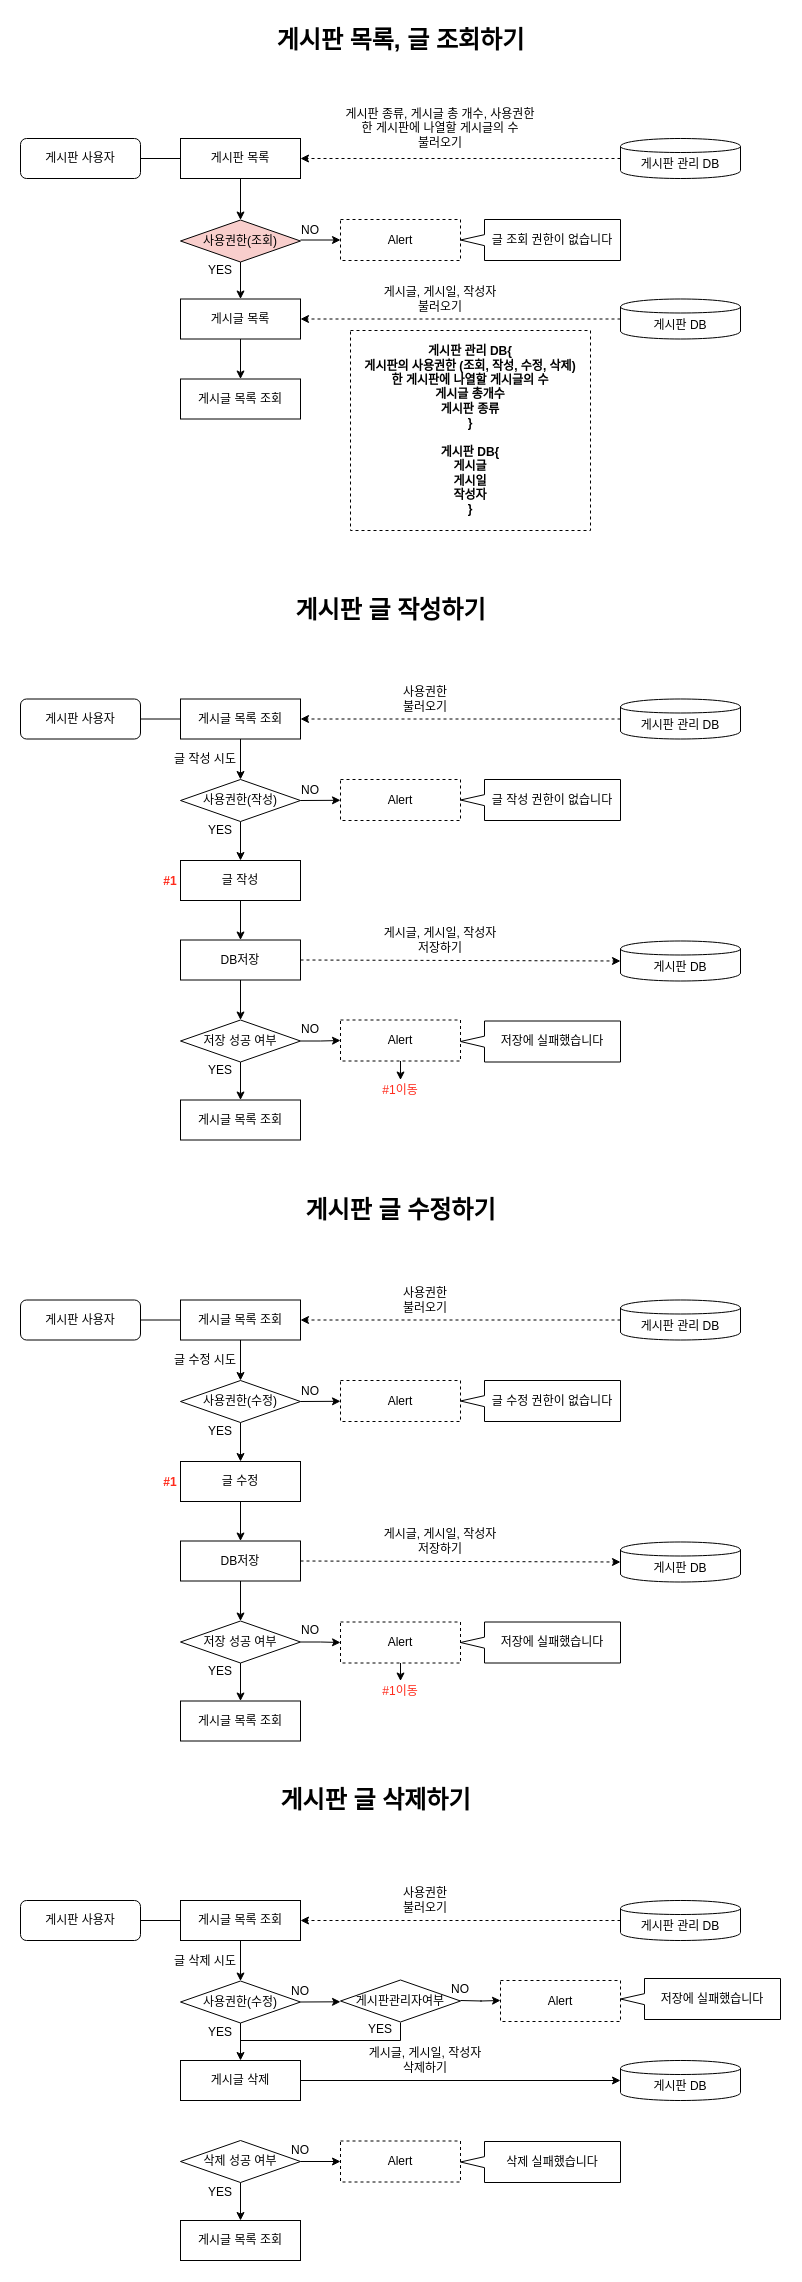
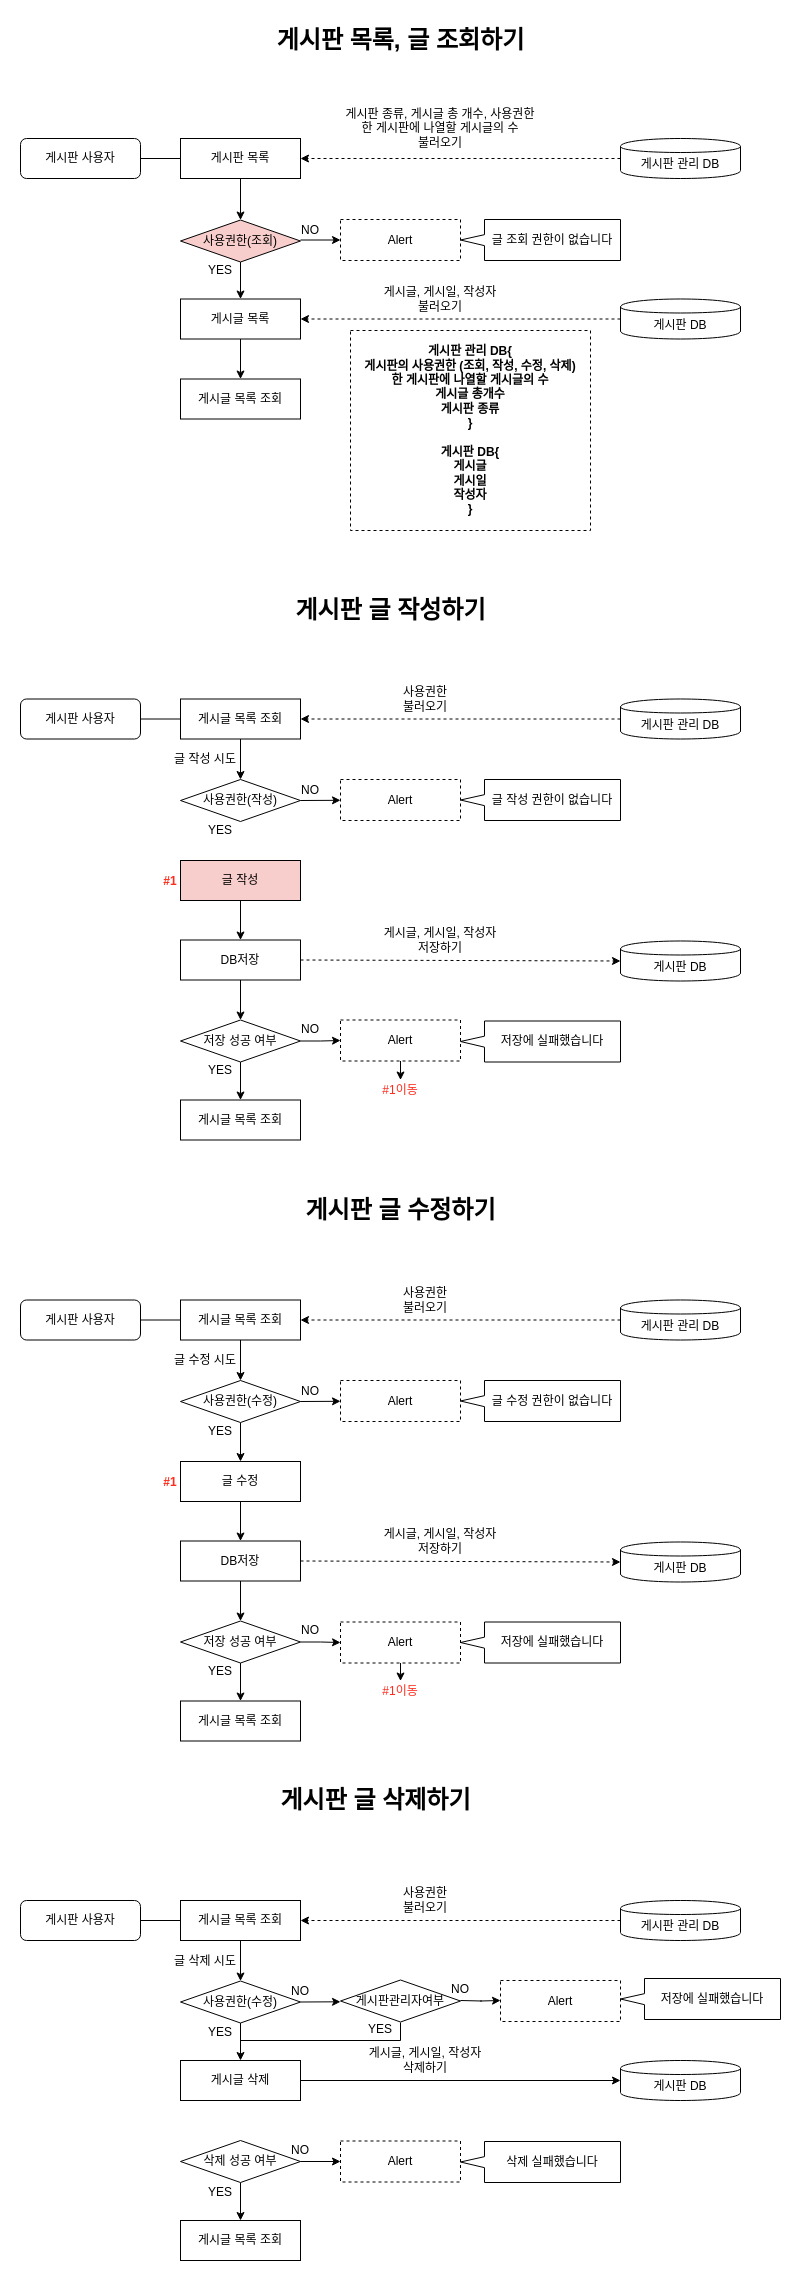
(241, 838) -> none
(241, 881) -> (241, 881)
